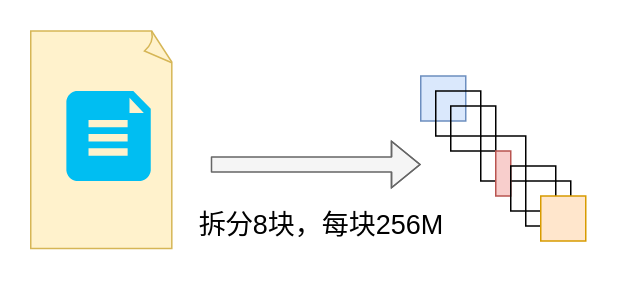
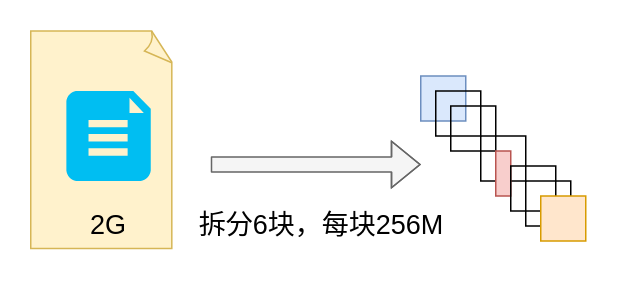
none -> (109, 226)
(322, 226) -> (322, 226)
